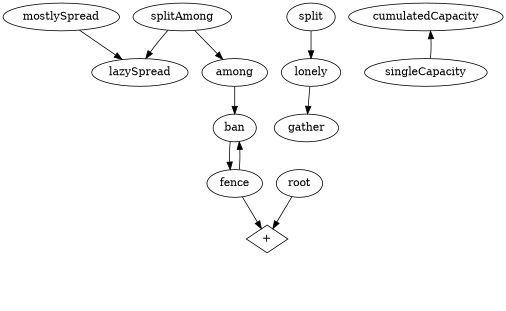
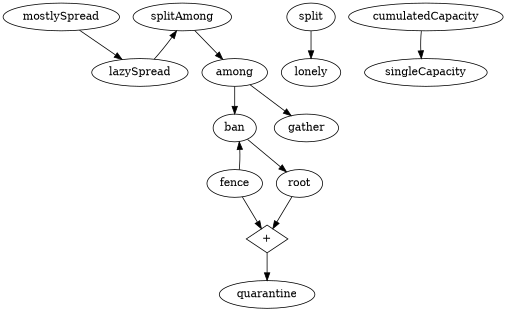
(159, 41) -> (163, 48)
(431, 49) -> (421, 41)
(309, 96) -> (268, 98)
(230, 152) -> (264, 153)
none -> (267, 294)
